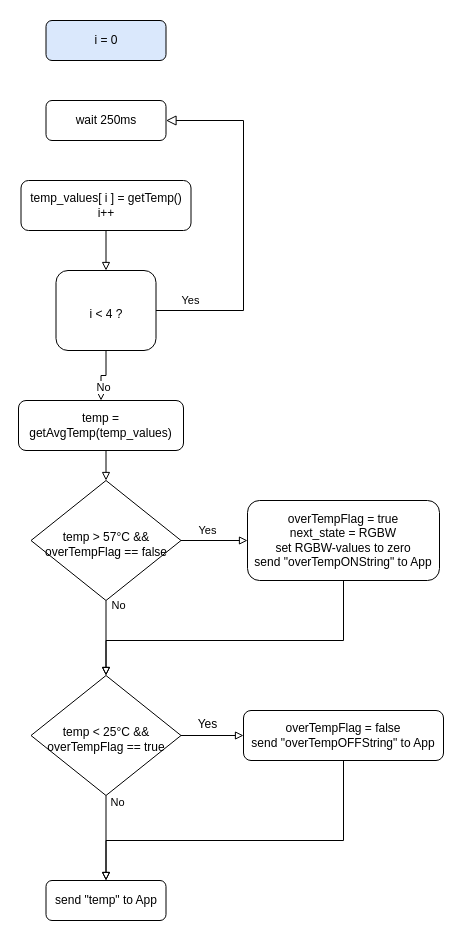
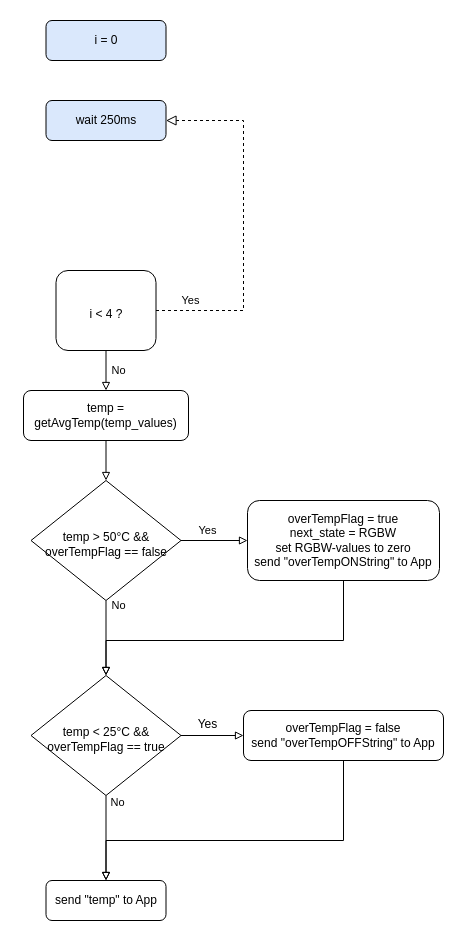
(106, 121) -> (106, 121)
(106, 206) -> none
(244, 226) -> (244, 226)
(106, 246) -> none
(101, 426) -> (106, 416)
(107, 545) -> (107, 545)
